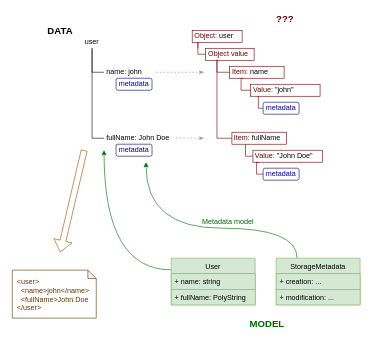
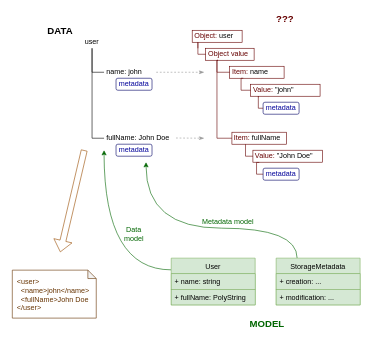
none -> (134, 234)
